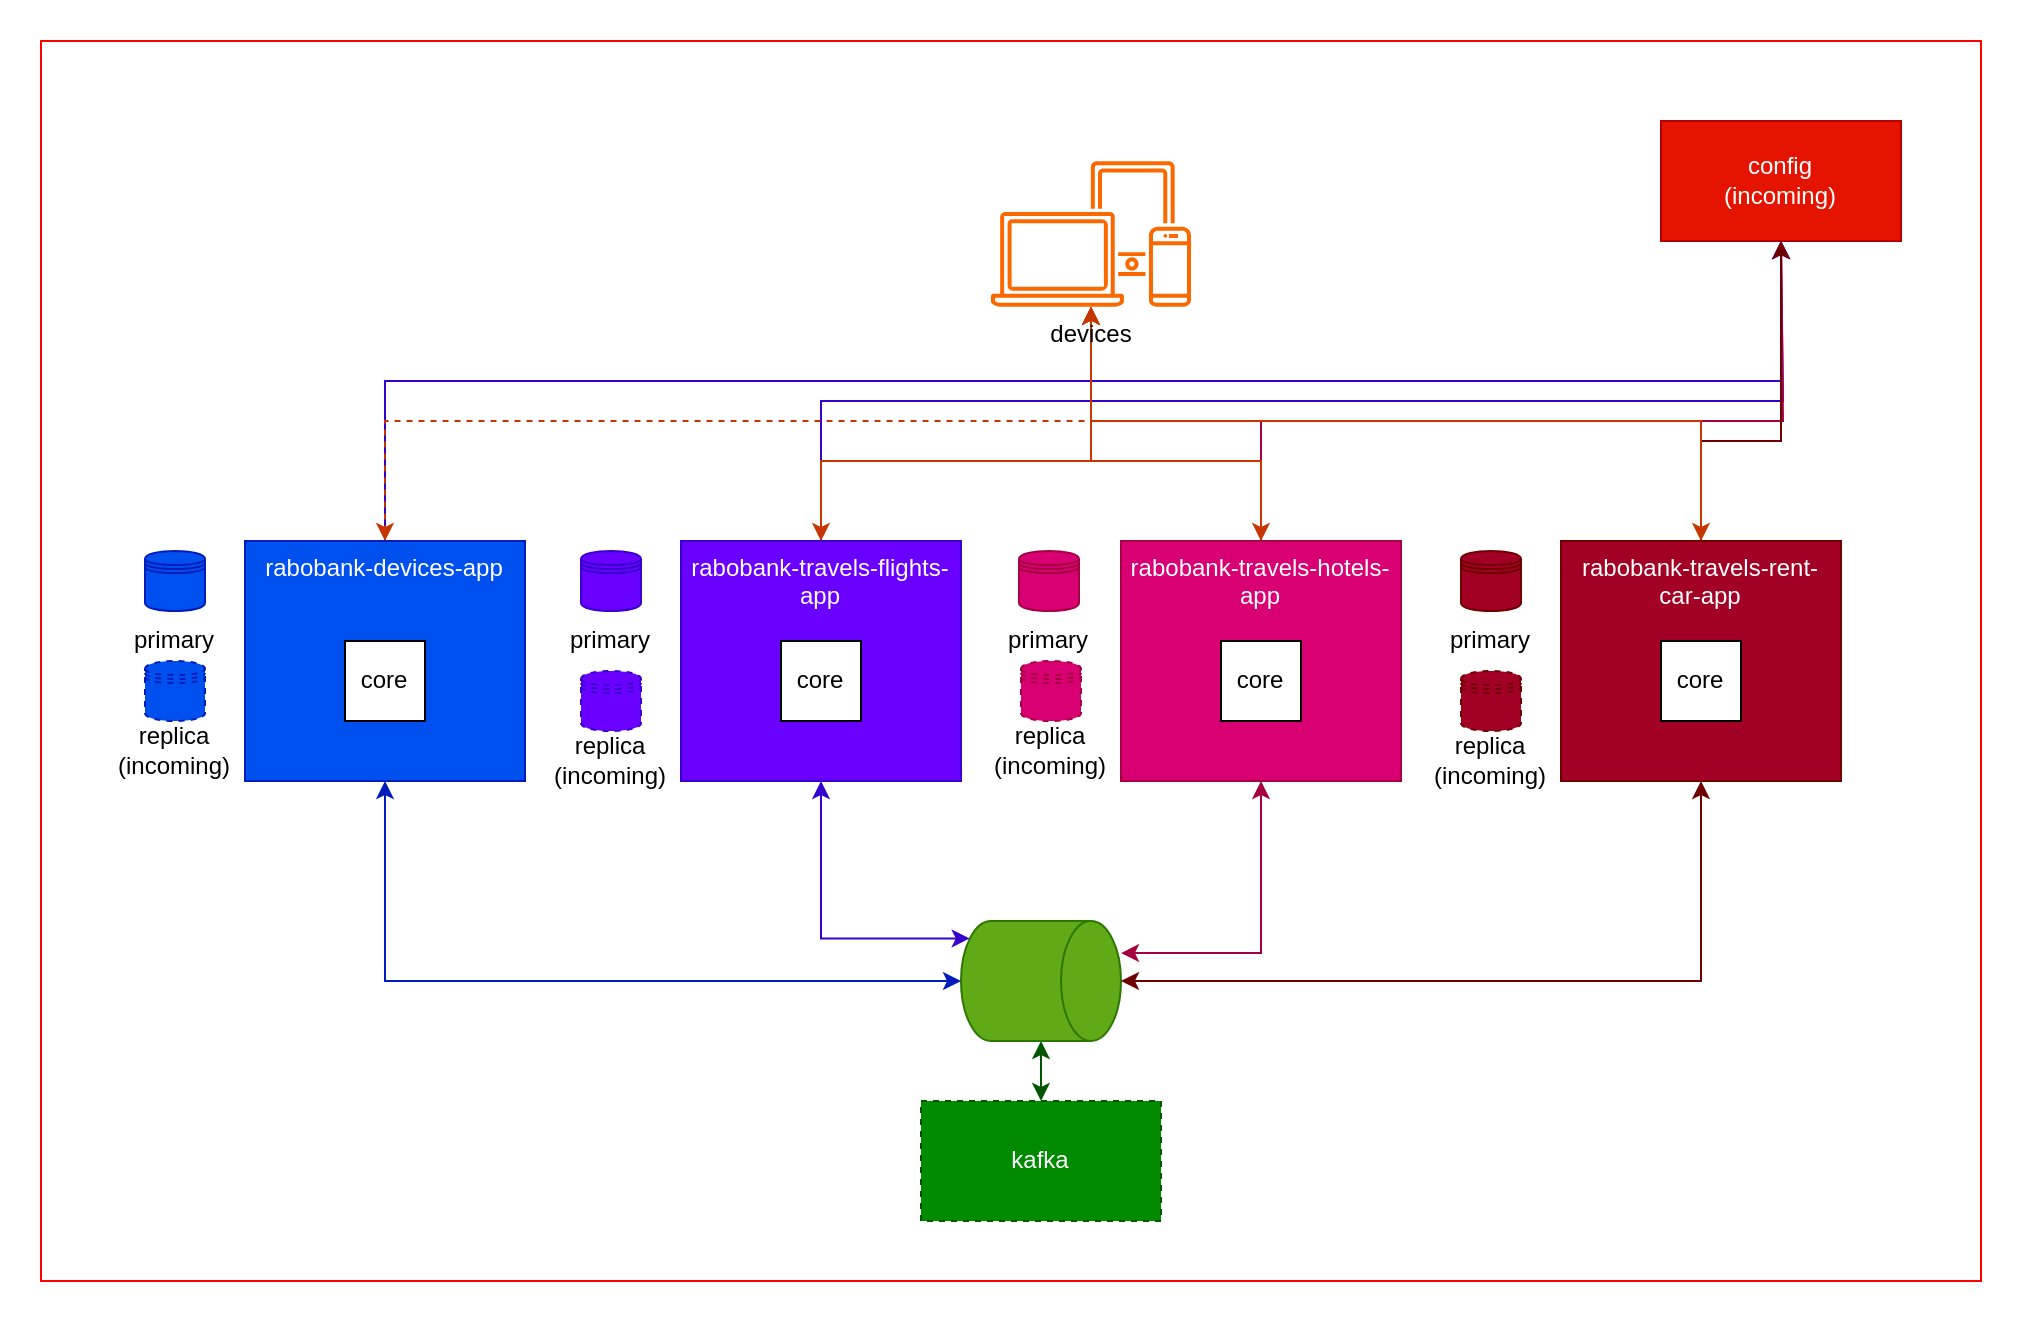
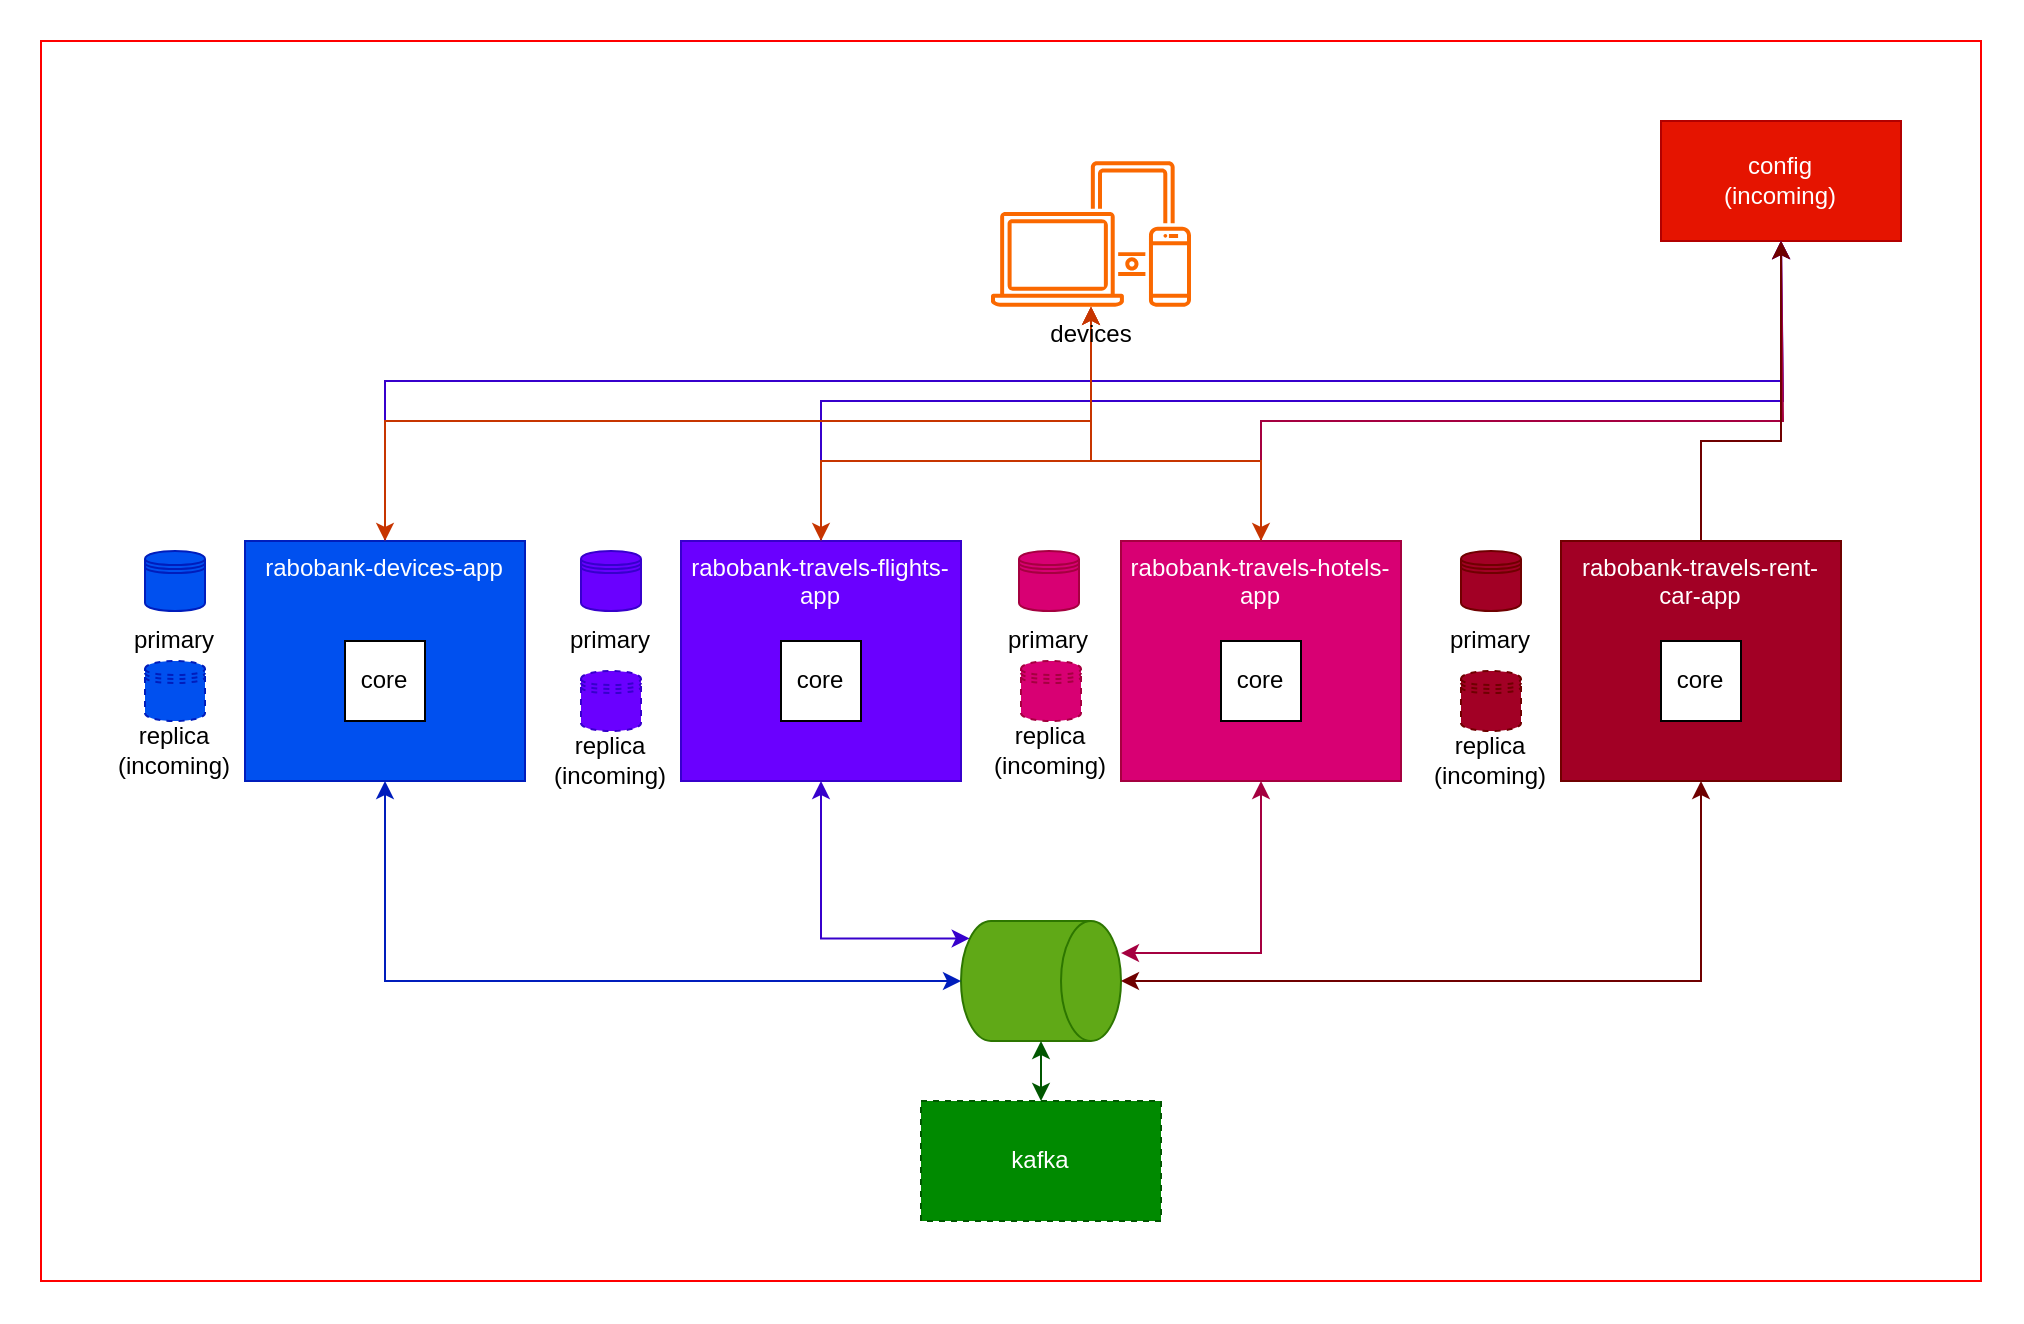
(603, 421) -> (603, 421)
(1176, 421) -> none
